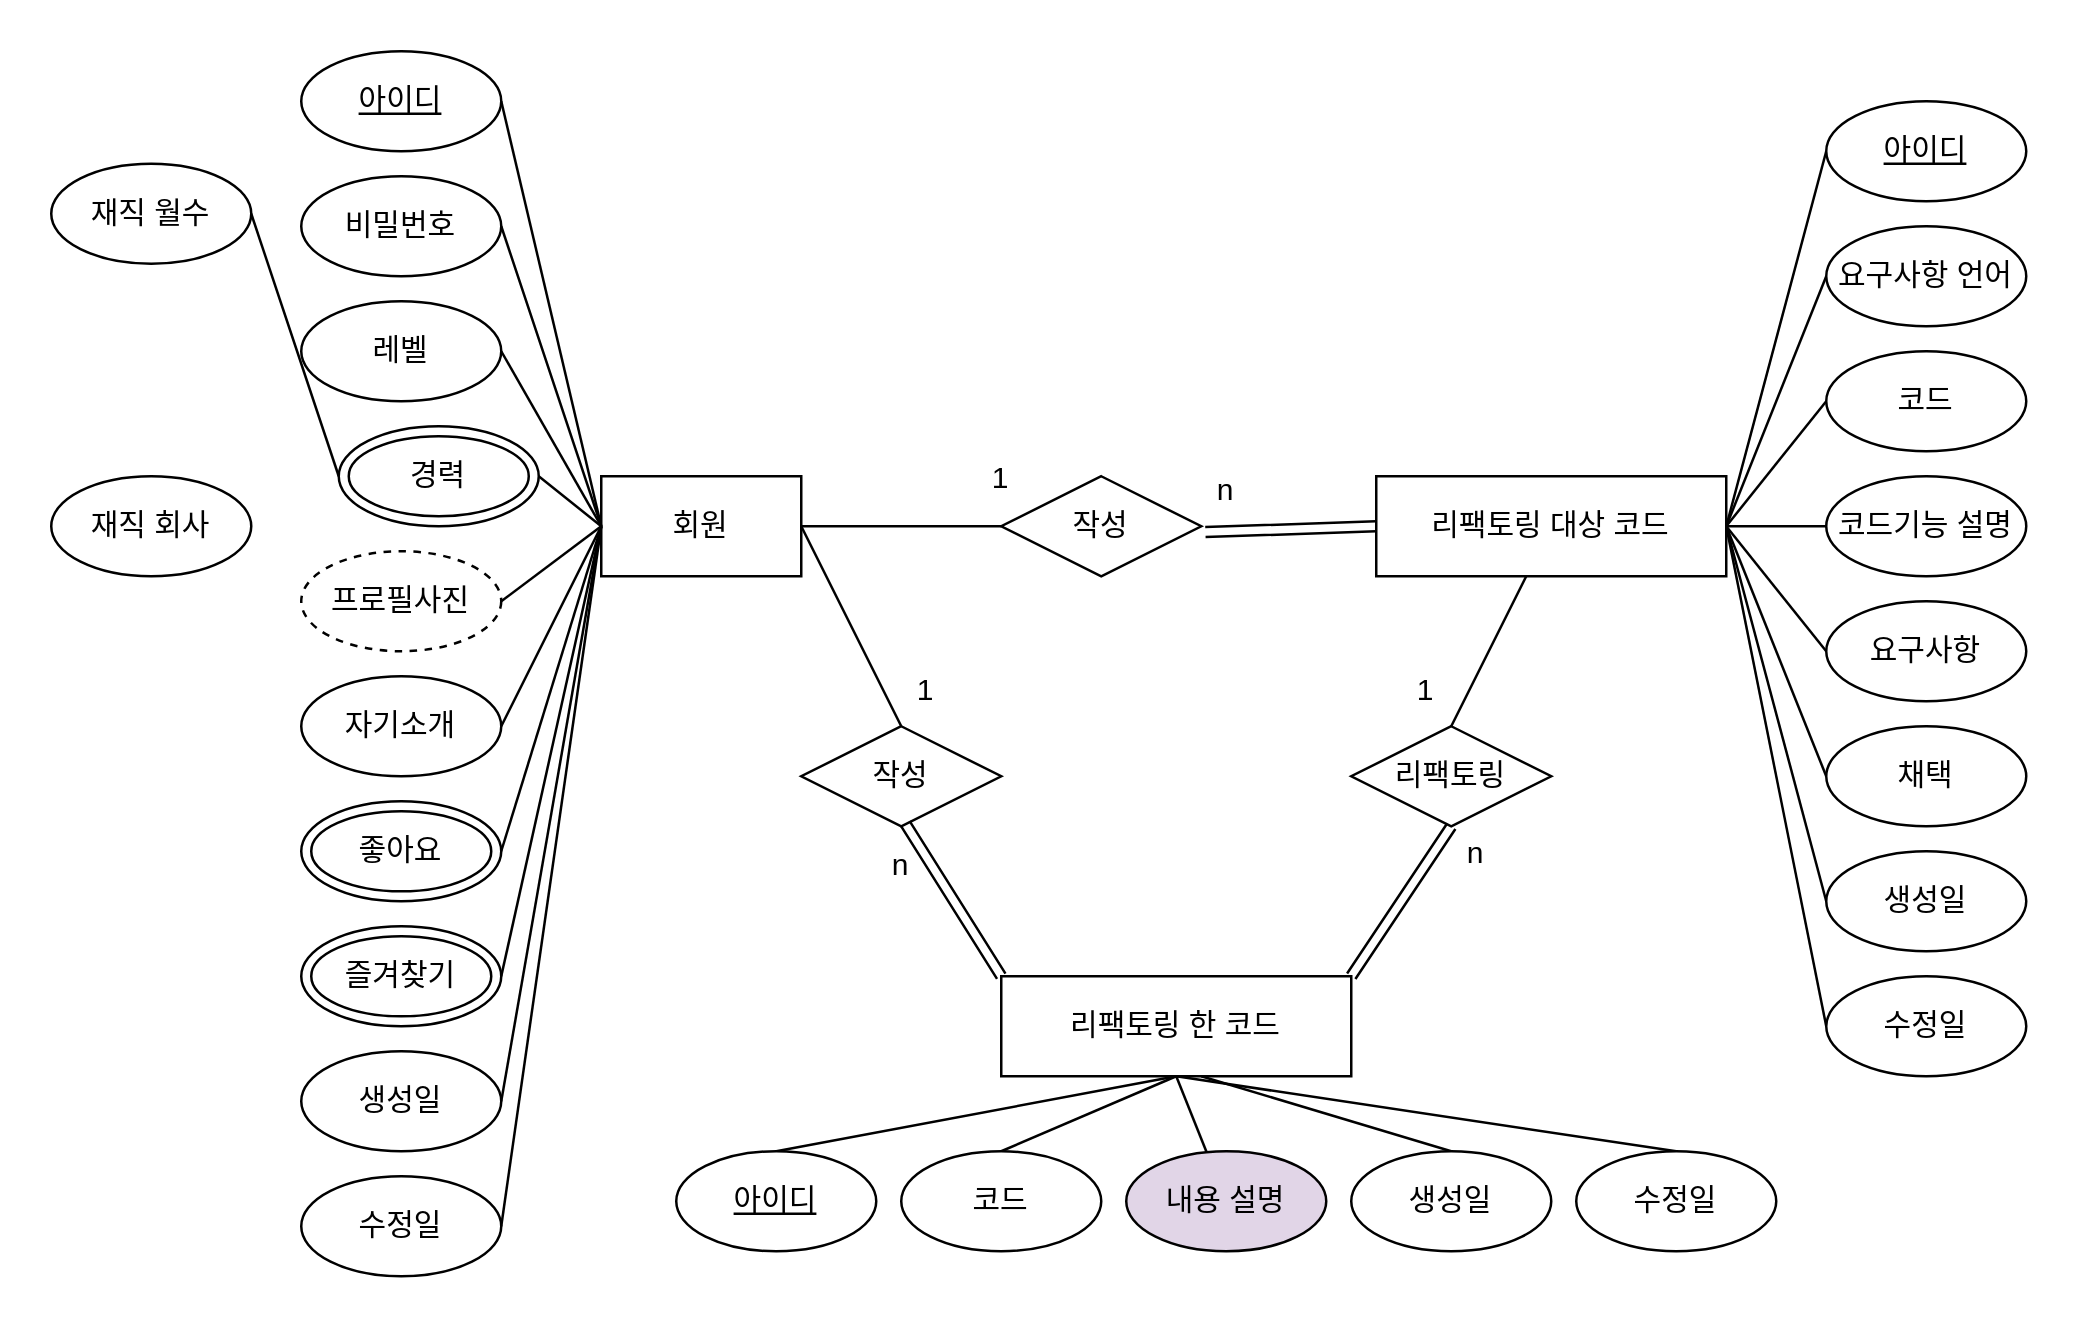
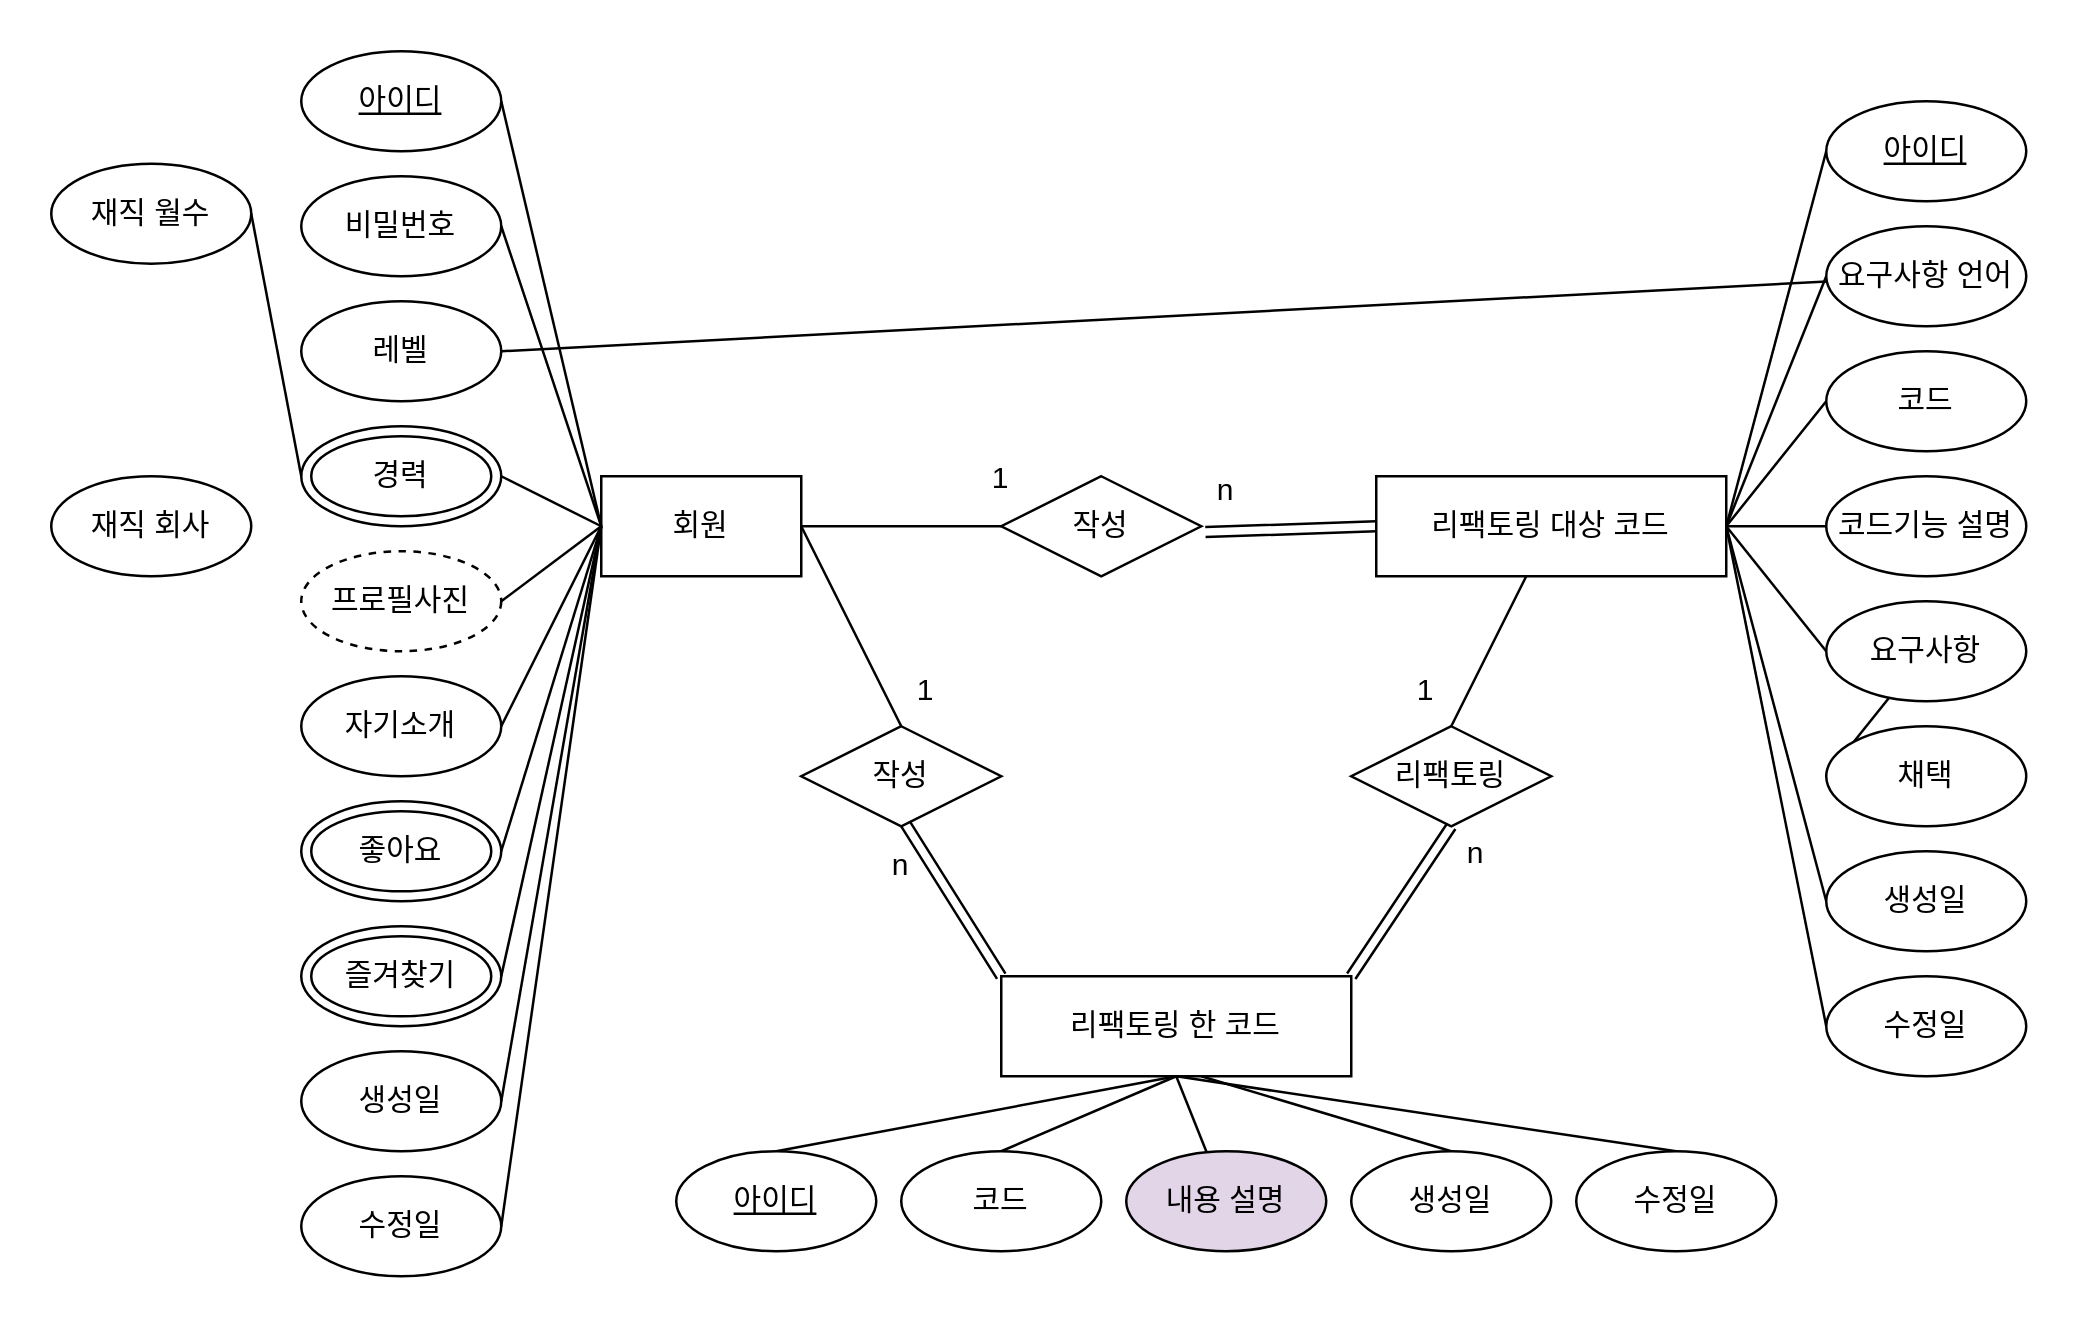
(547, 430) -> (1175, 316)
(439, 476) -> (401, 476)
(1781, 663) -> (1872, 720)
